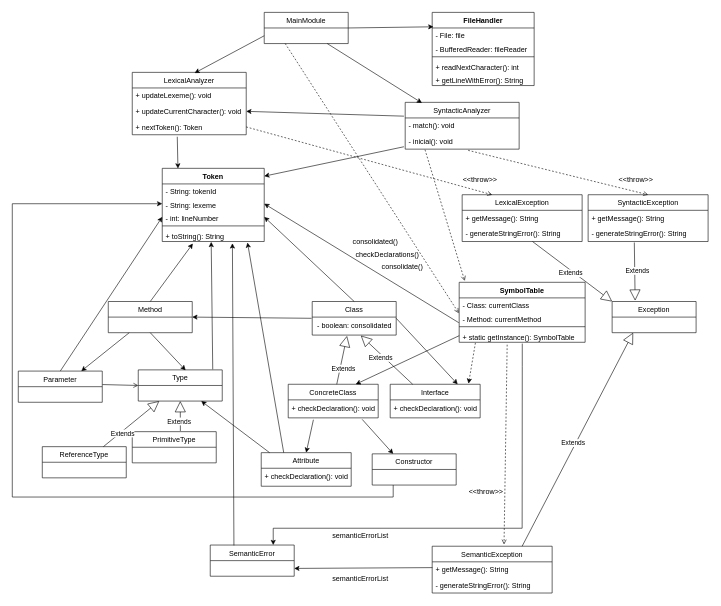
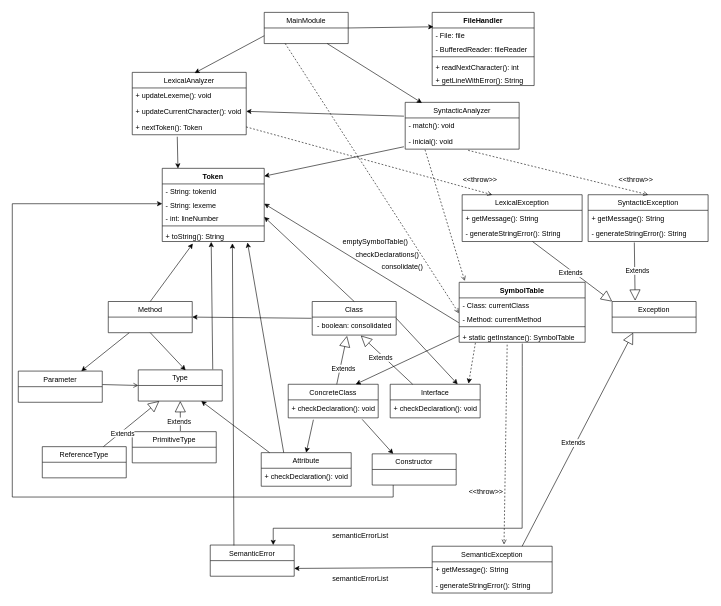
(376, 242) -> (376, 242)
(111, 295) -> none
